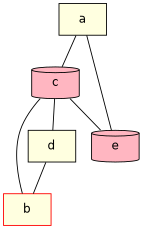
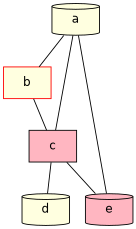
(83, 19) -> (76, 19)
(55, 83) -> (53, 146)
(52, 146) -> (46, 210)
(40, 178) -> (51, 51)
